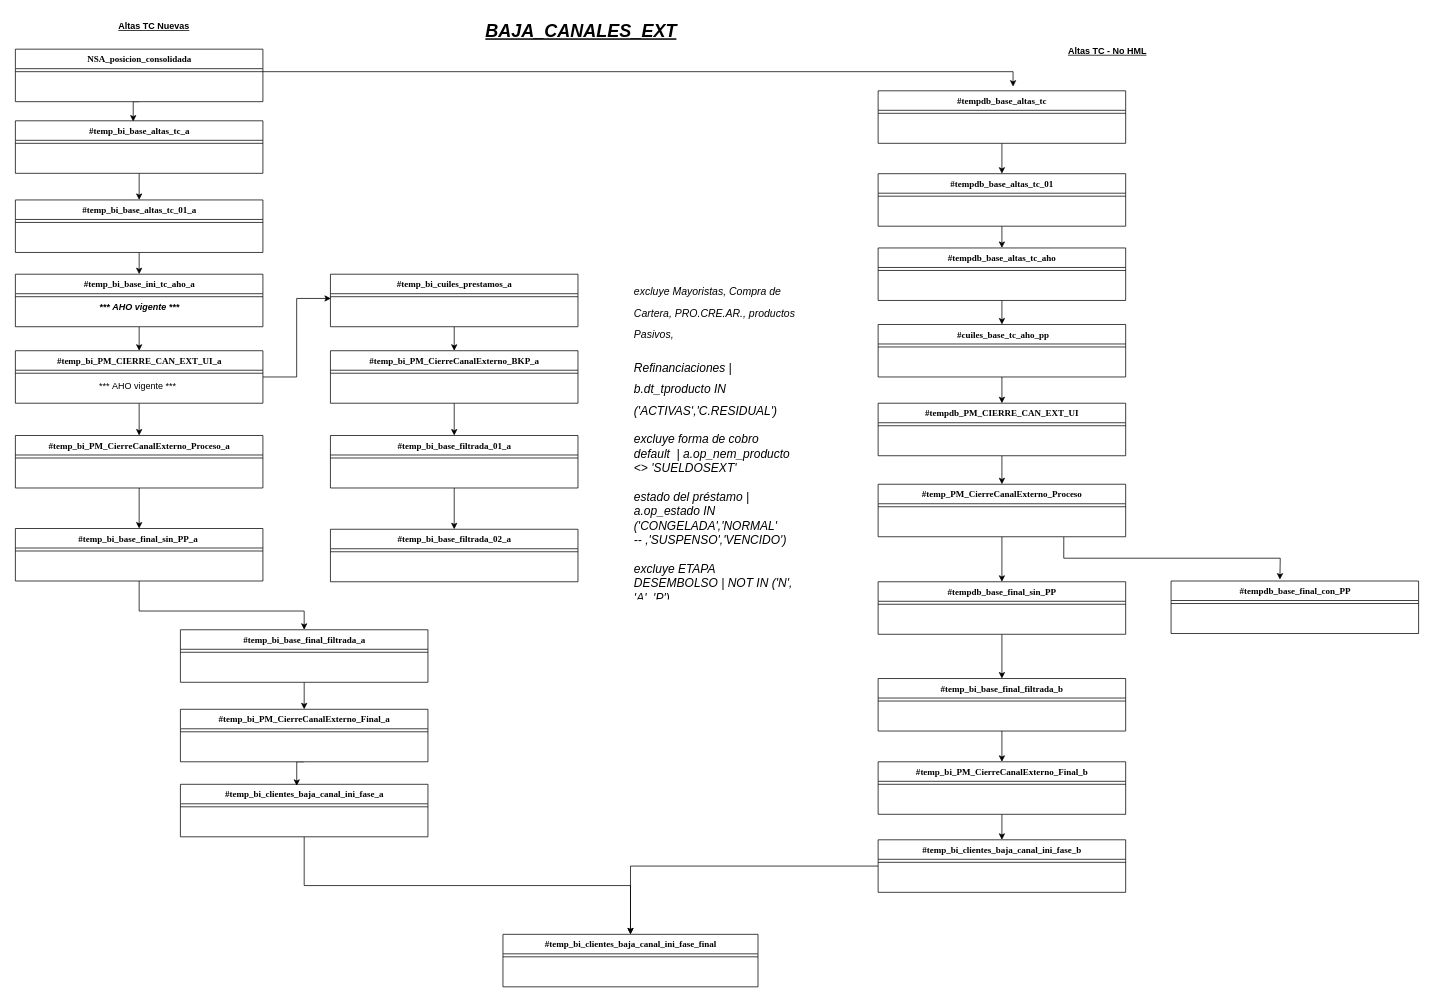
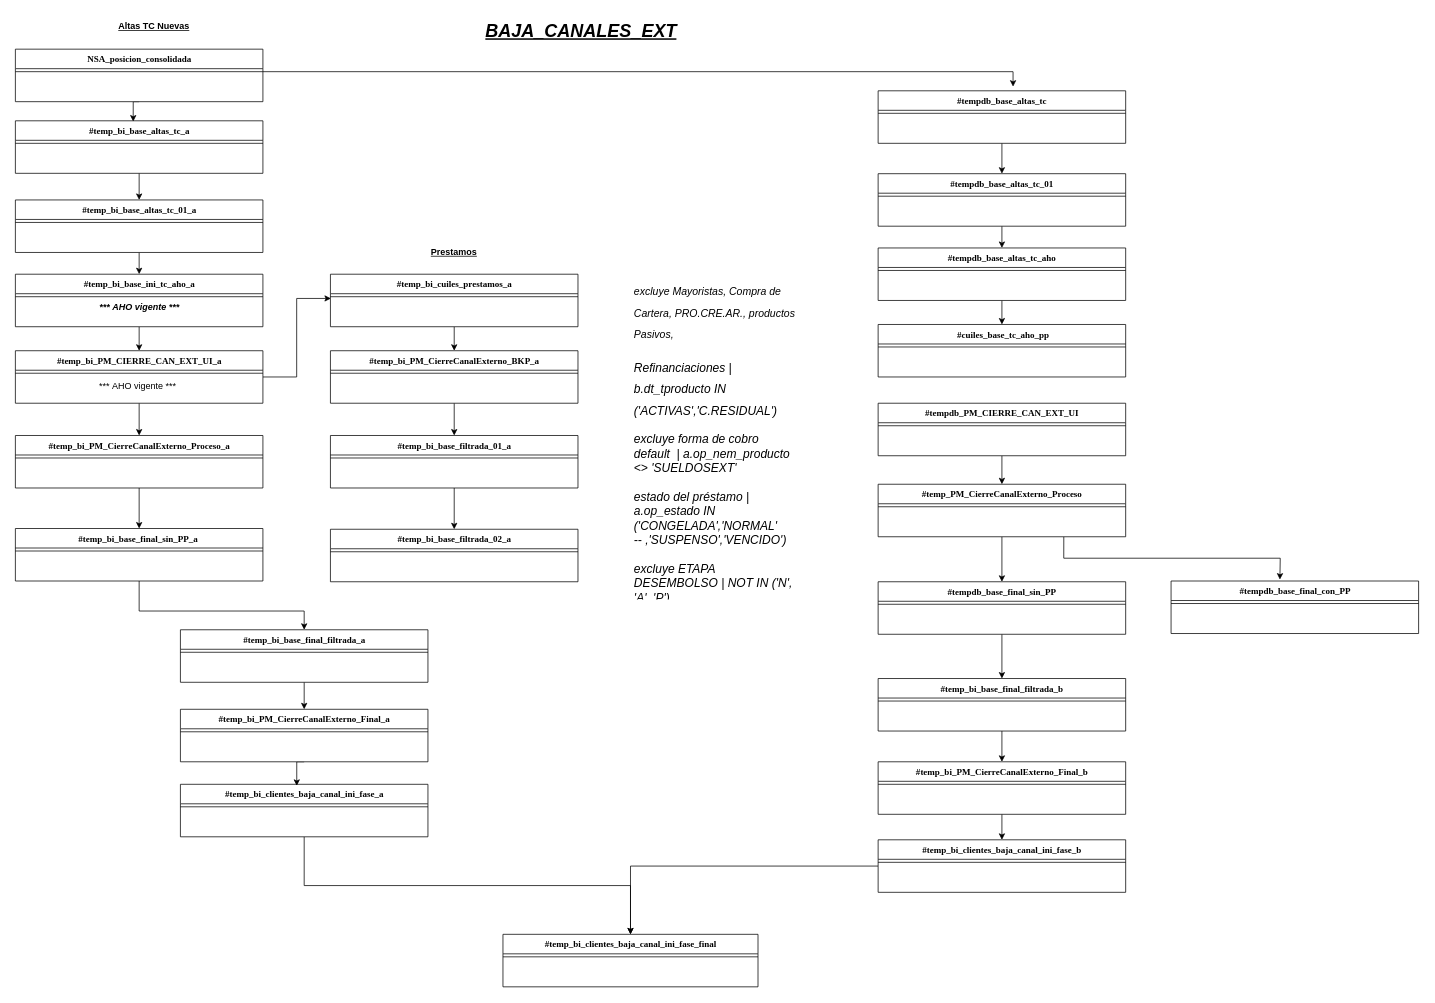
(1107, 57) -> none
none -> (454, 252)
(1002, 396) -> none
